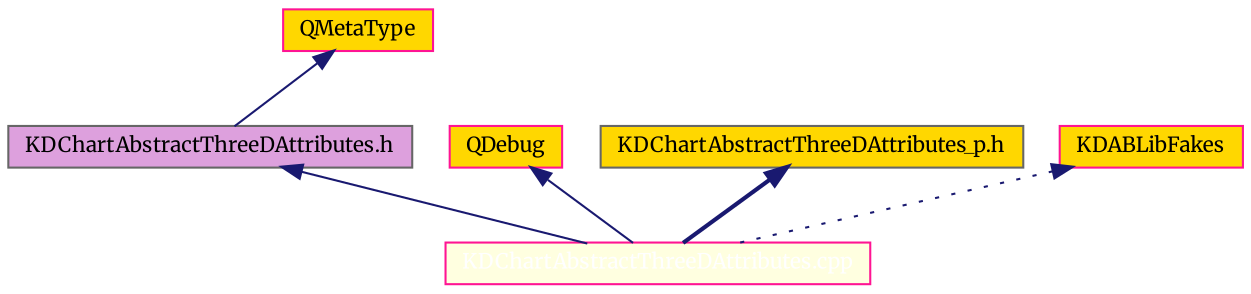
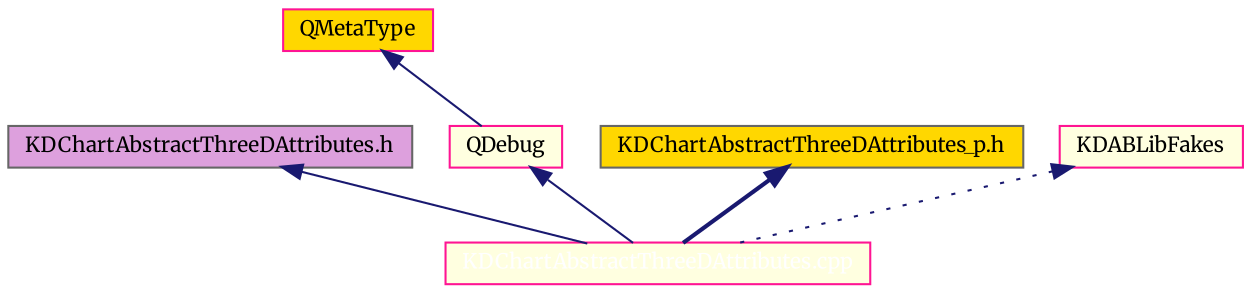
(276, 95) -> (440, 95)
(506, 147) -> (506, 147)
(1151, 147) -> (1151, 147)
